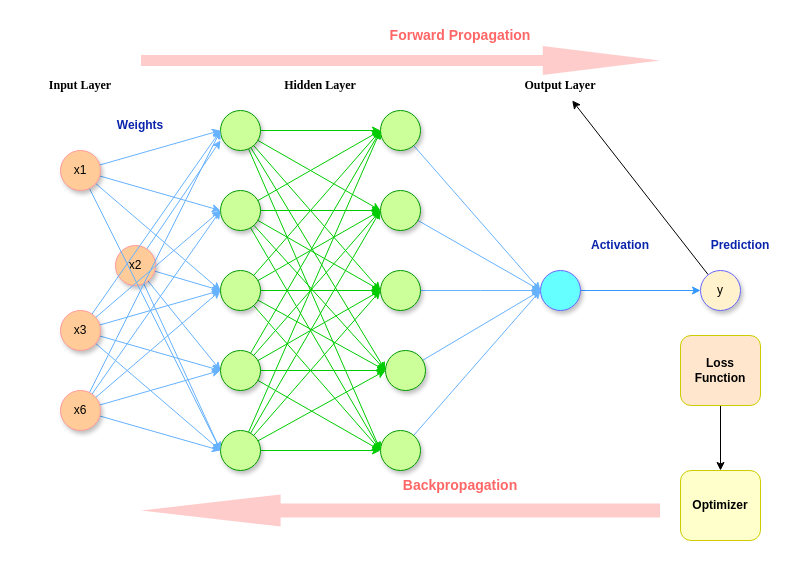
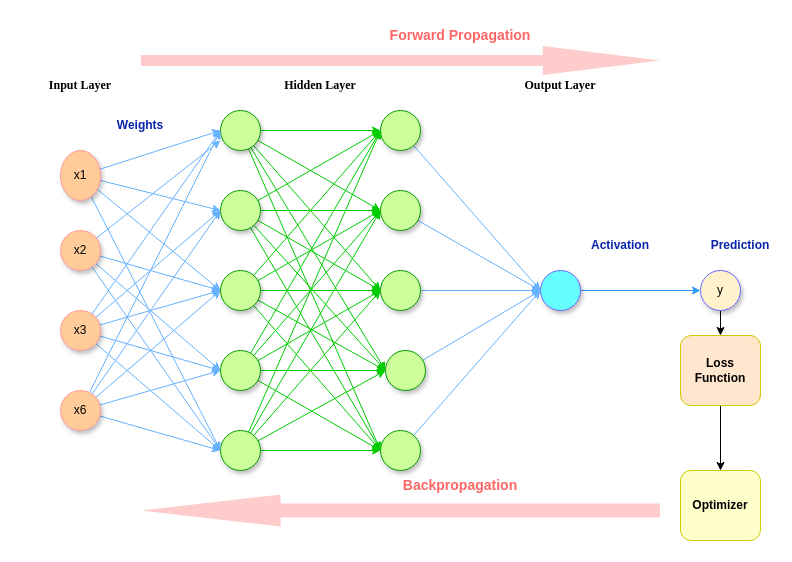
(81, 171) -> (81, 176)
(642, 190) -> (721, 320)
(136, 266) -> (81, 251)
